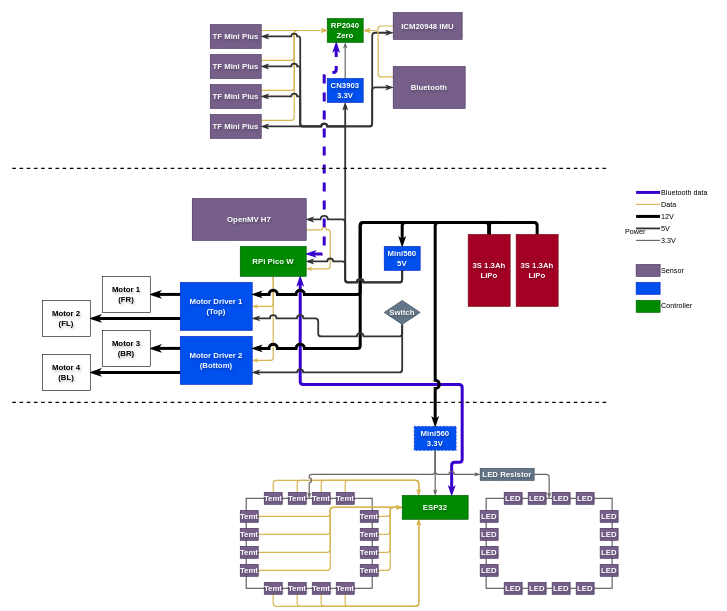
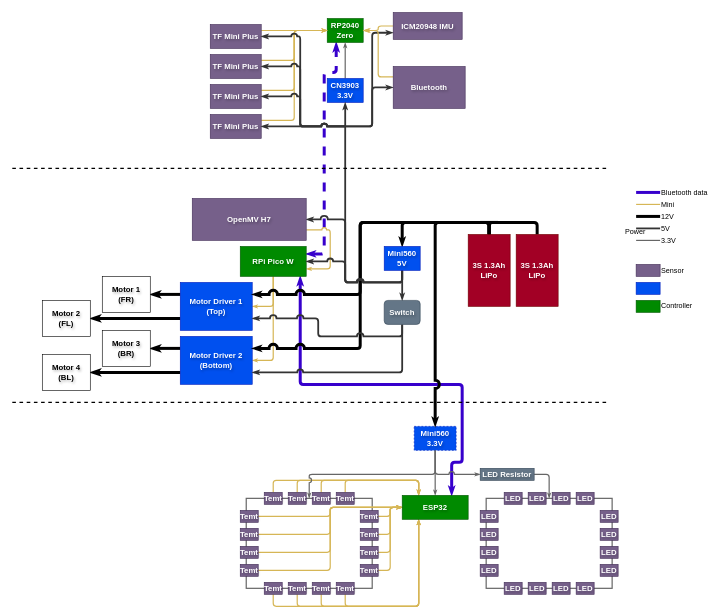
(670, 204) -> (668, 204)
none -> (402, 290)
(402, 312) -> (402, 312)
